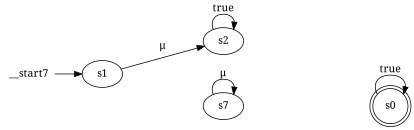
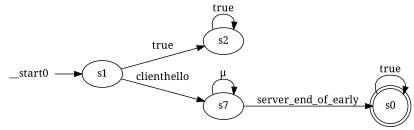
(163, 46) -> (163, 46)
(29, 74) -> (29, 74)
none -> (159, 89)
none -> (304, 106)
